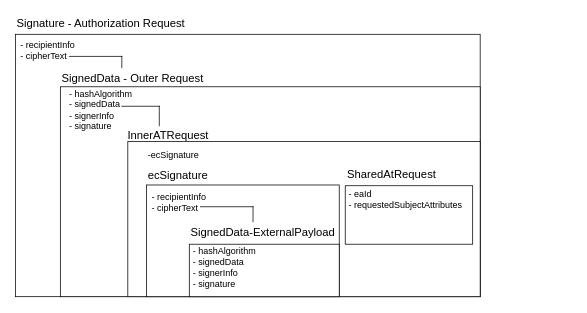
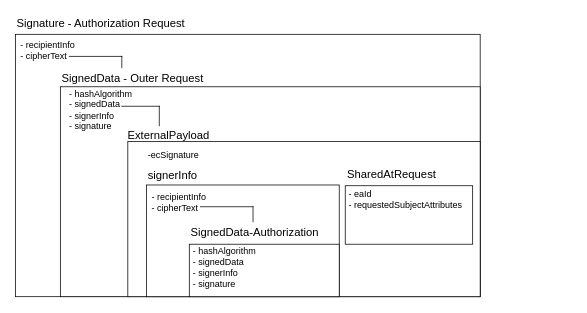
(172, 135) -> (172, 135)
(181, 174) -> (178, 174)
(268, 231) -> (262, 231)
